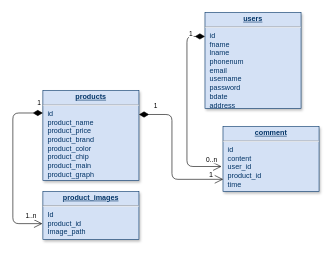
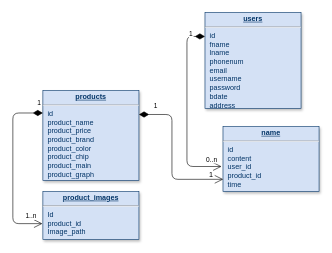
(242, 152) -> (242, 152)
